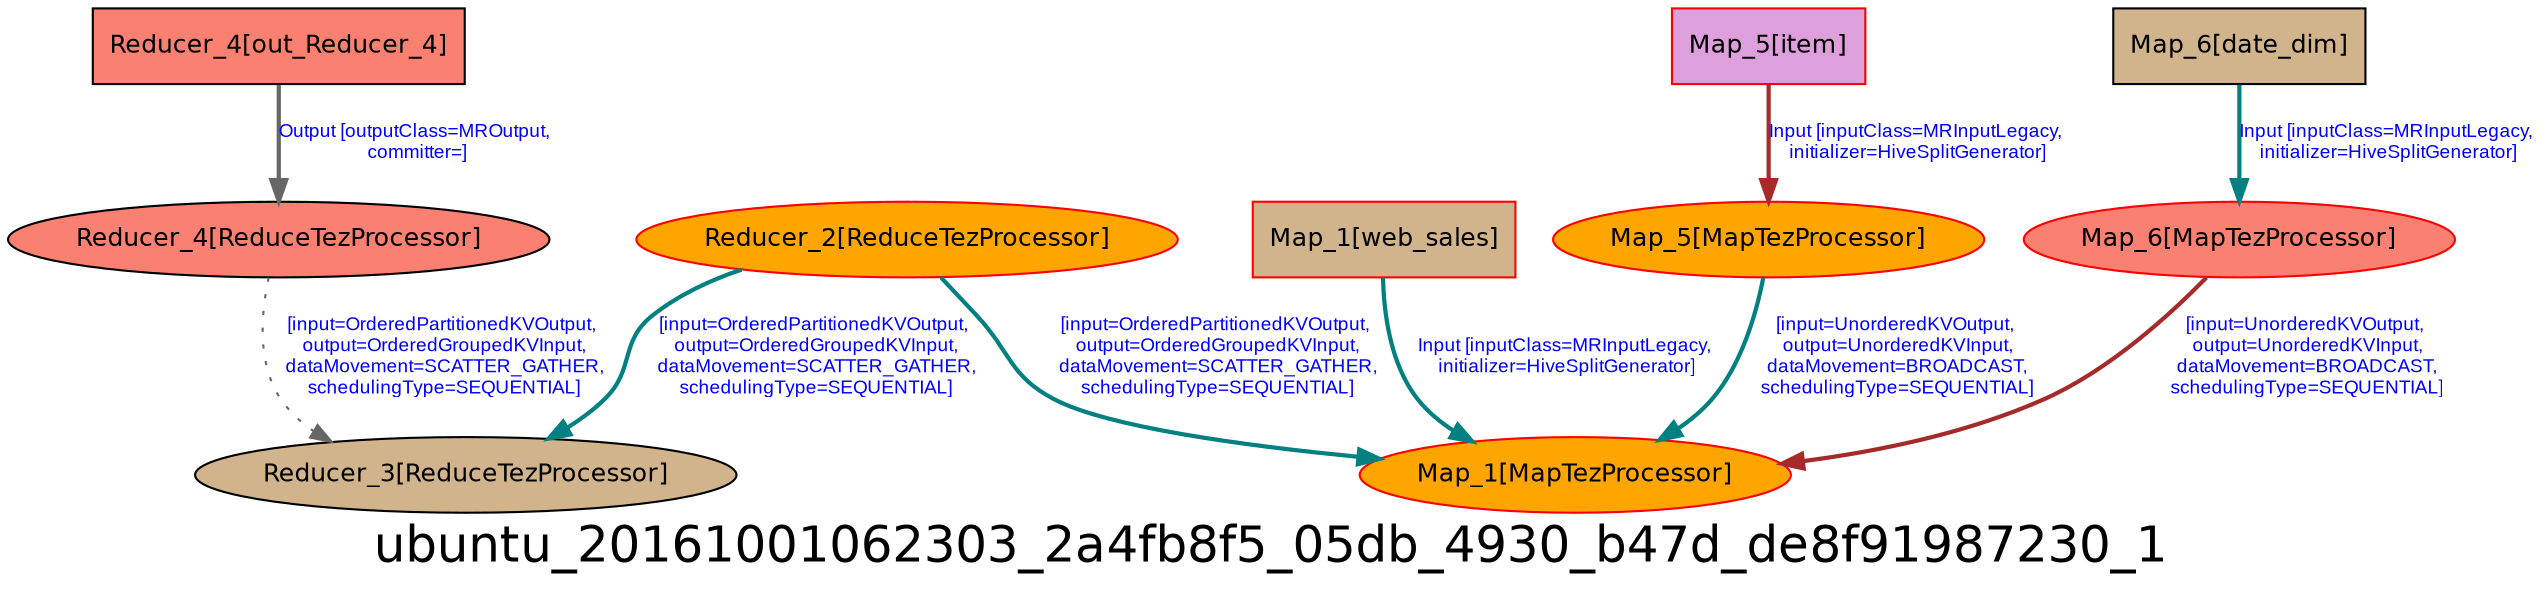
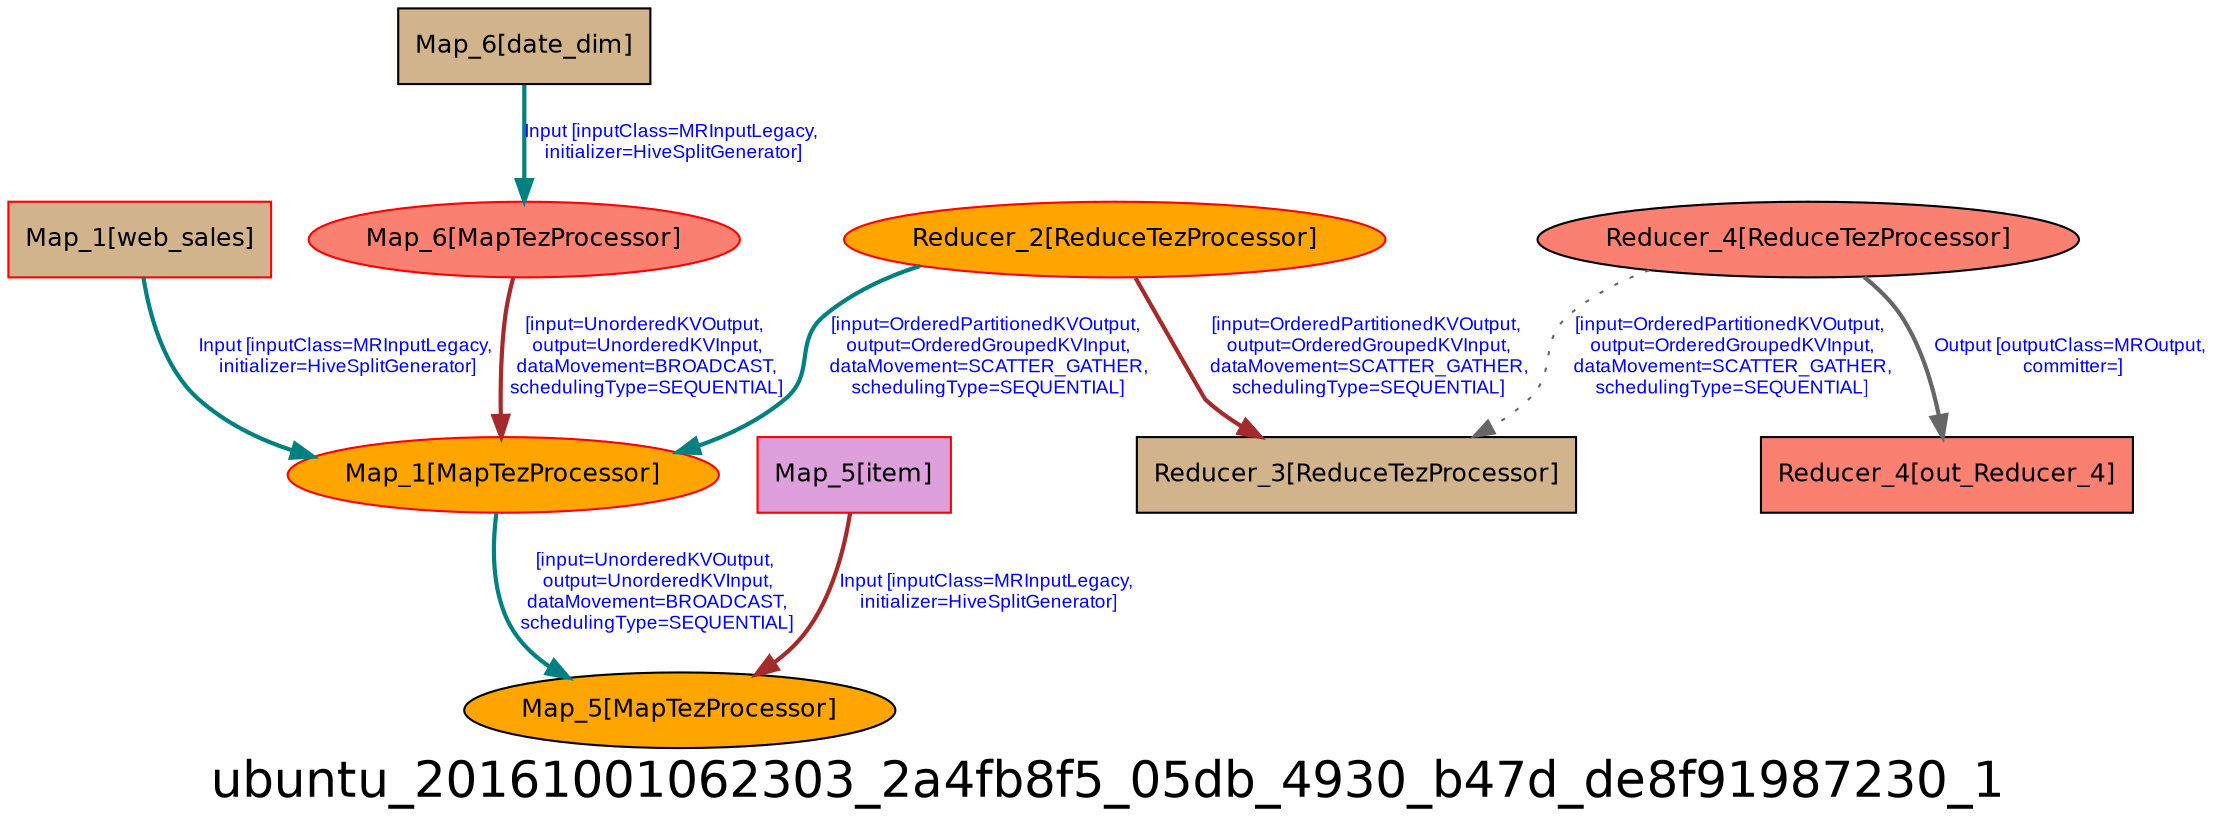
(279, 132) -> (1914, 339)
(1769, 240) -> (680, 710)
(638, 332) -> (1182, 359)
(1736, 362) -> (500, 599)
(466, 475) -> (1356, 475)
